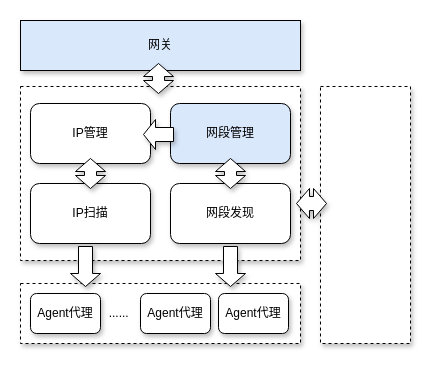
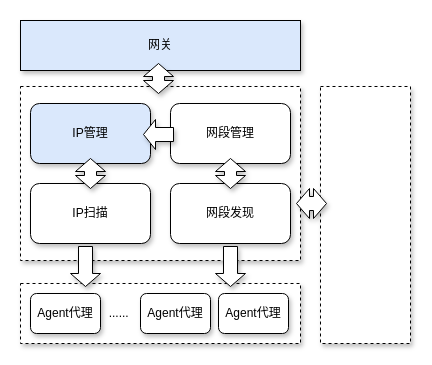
(91, 134) -> (91, 134)
(231, 134) -> (231, 134)
